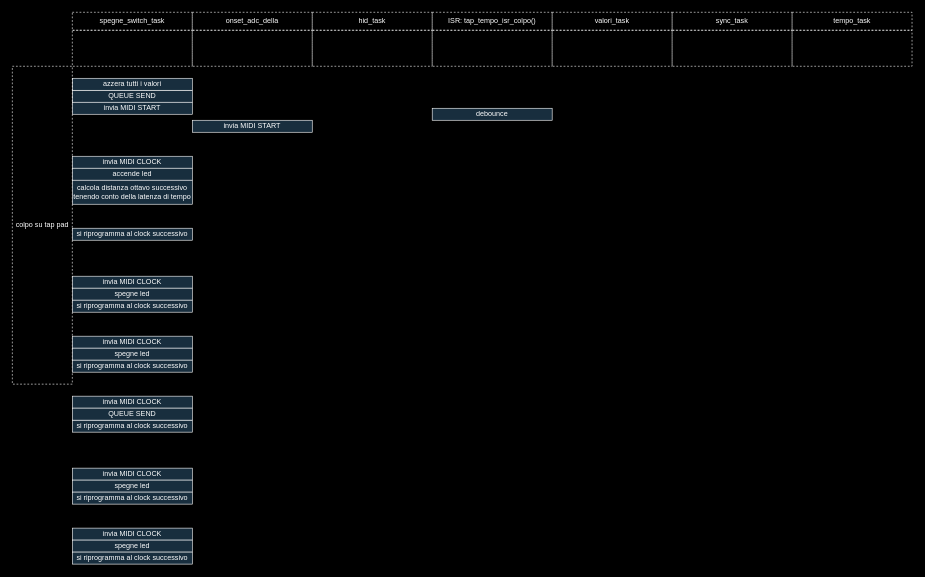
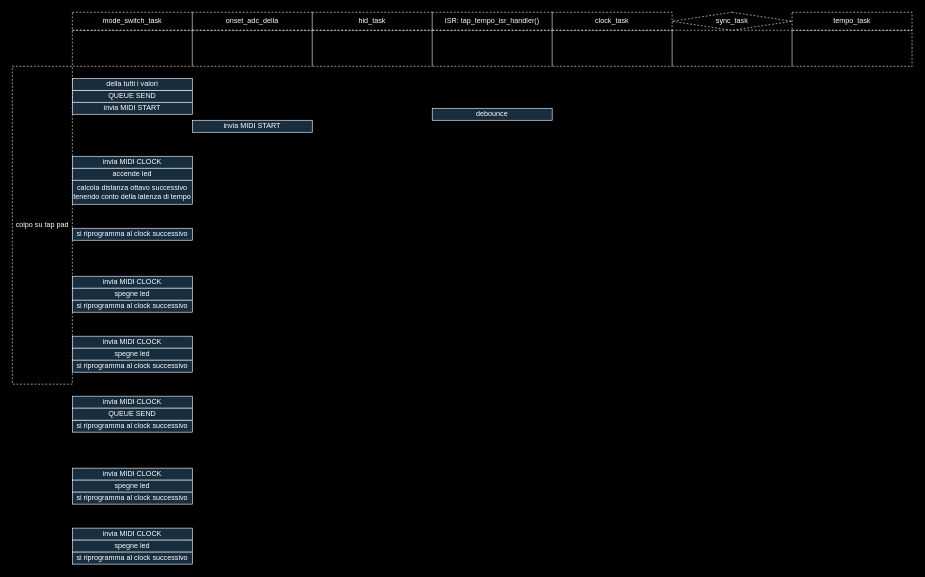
(132, 21) -> (132, 21)
(492, 21) -> (492, 21)
(612, 21) -> (612, 21)
(732, 21) -> (732, 21)
(132, 84) -> (132, 84)
